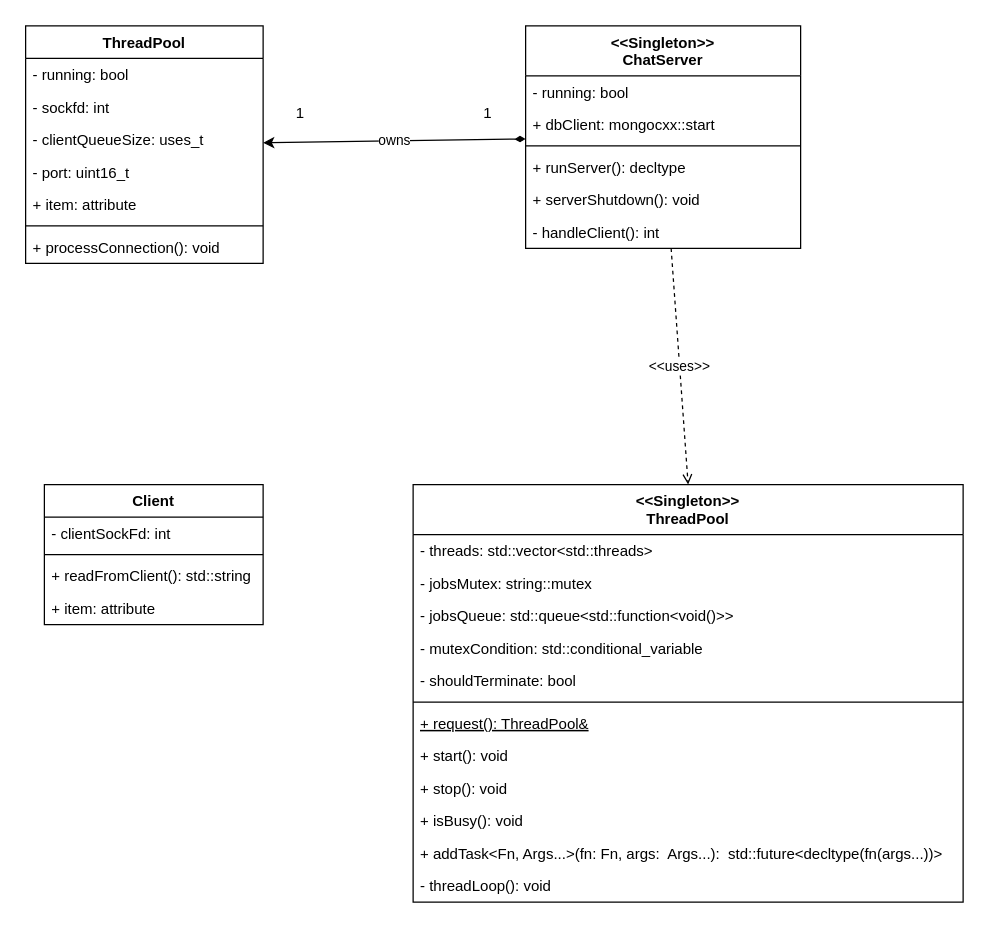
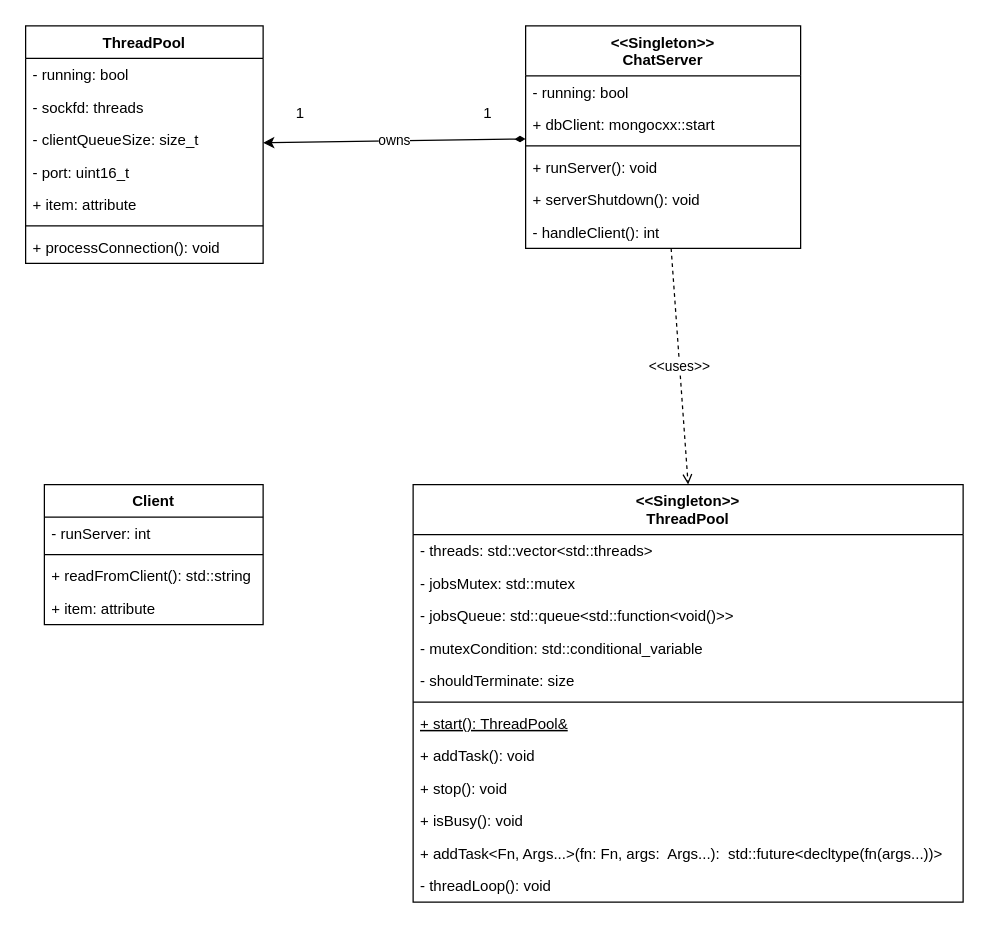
(79, 108) -> (98, 108)
(126, 140) -> (124, 140)
(621, 168) -> (605, 168)
(119, 534) -> (111, 534)
(518, 584) -> (507, 584)
(505, 681) -> (505, 681)
(513, 724) -> (505, 724)
(475, 756) -> (484, 756)
